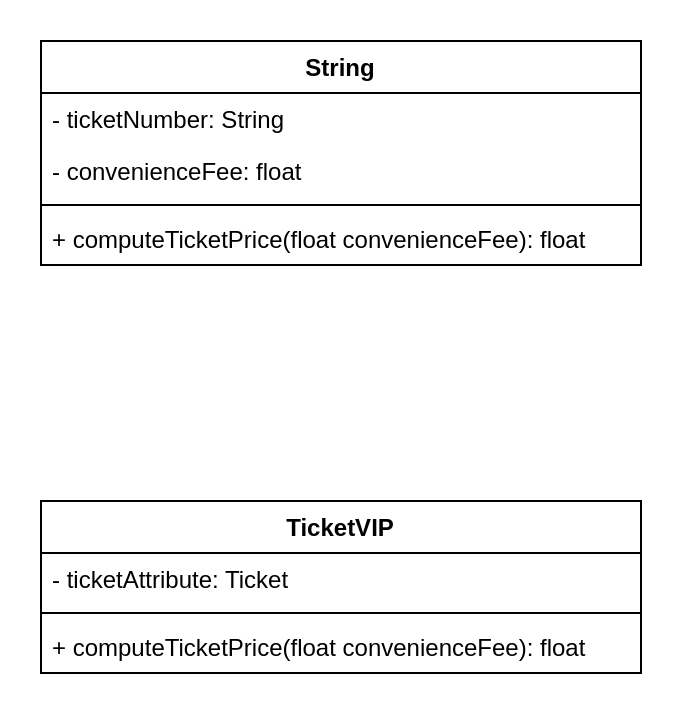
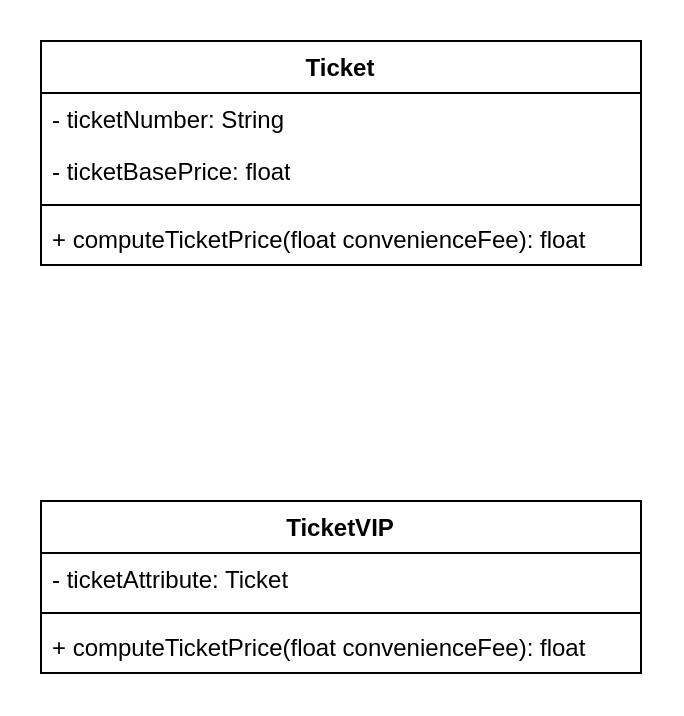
(341, 69) -> (341, 69)
(192, 173) -> (196, 173)
